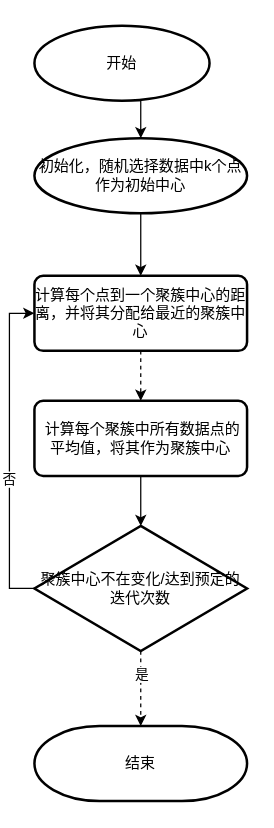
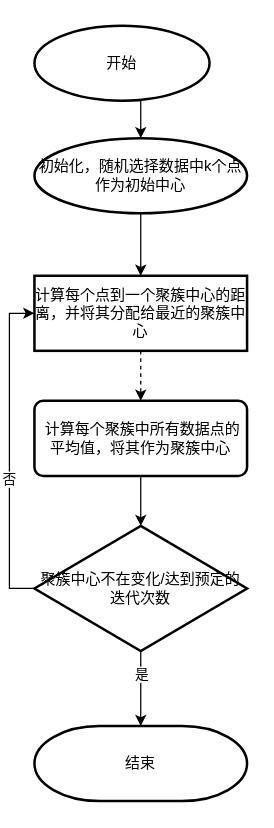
(141, 313) -> (141, 313)
(141, 700) -> (141, 700)
